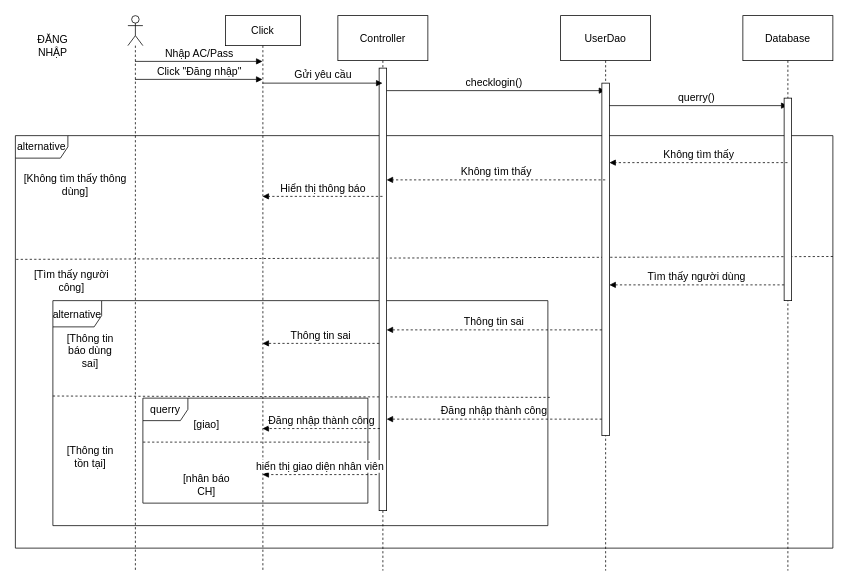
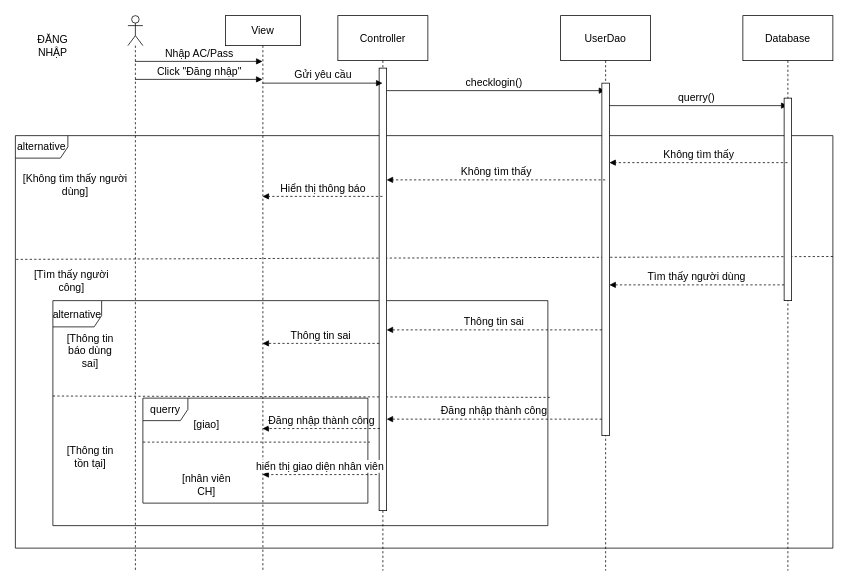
(263, 30) -> (263, 30)
(75, 184) -> (75, 184)
(207, 484) -> (207, 484)
